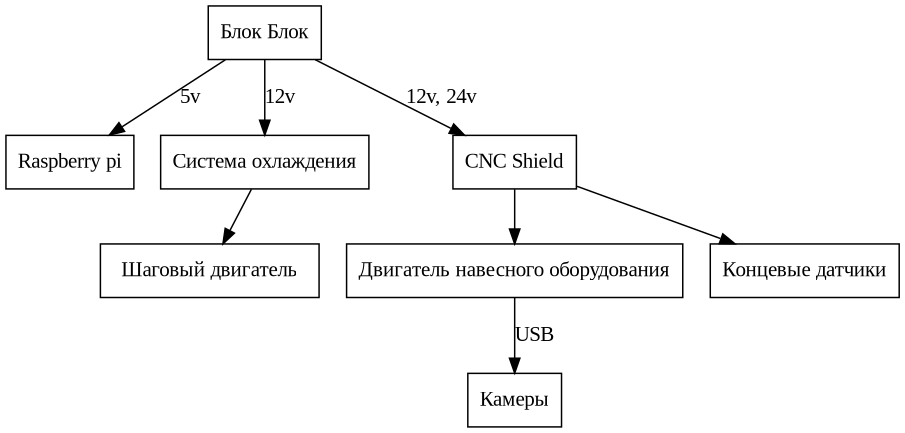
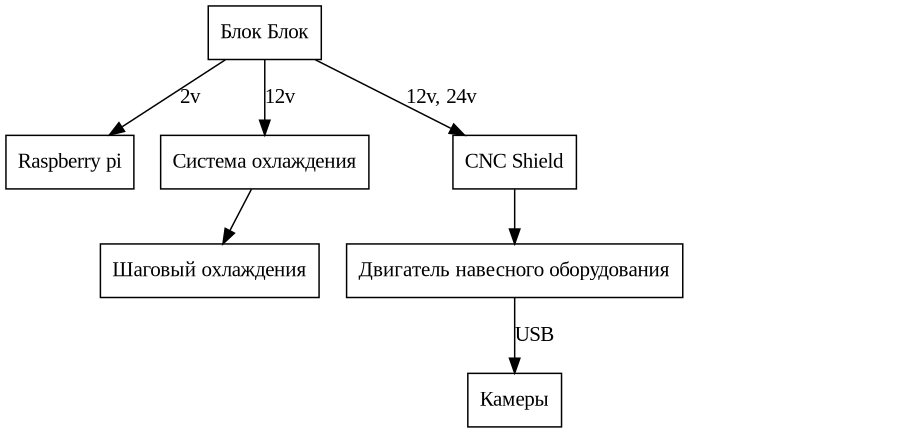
(190, 97) -> (190, 97)
(210, 271) -> (210, 271)
(805, 271) -> none
